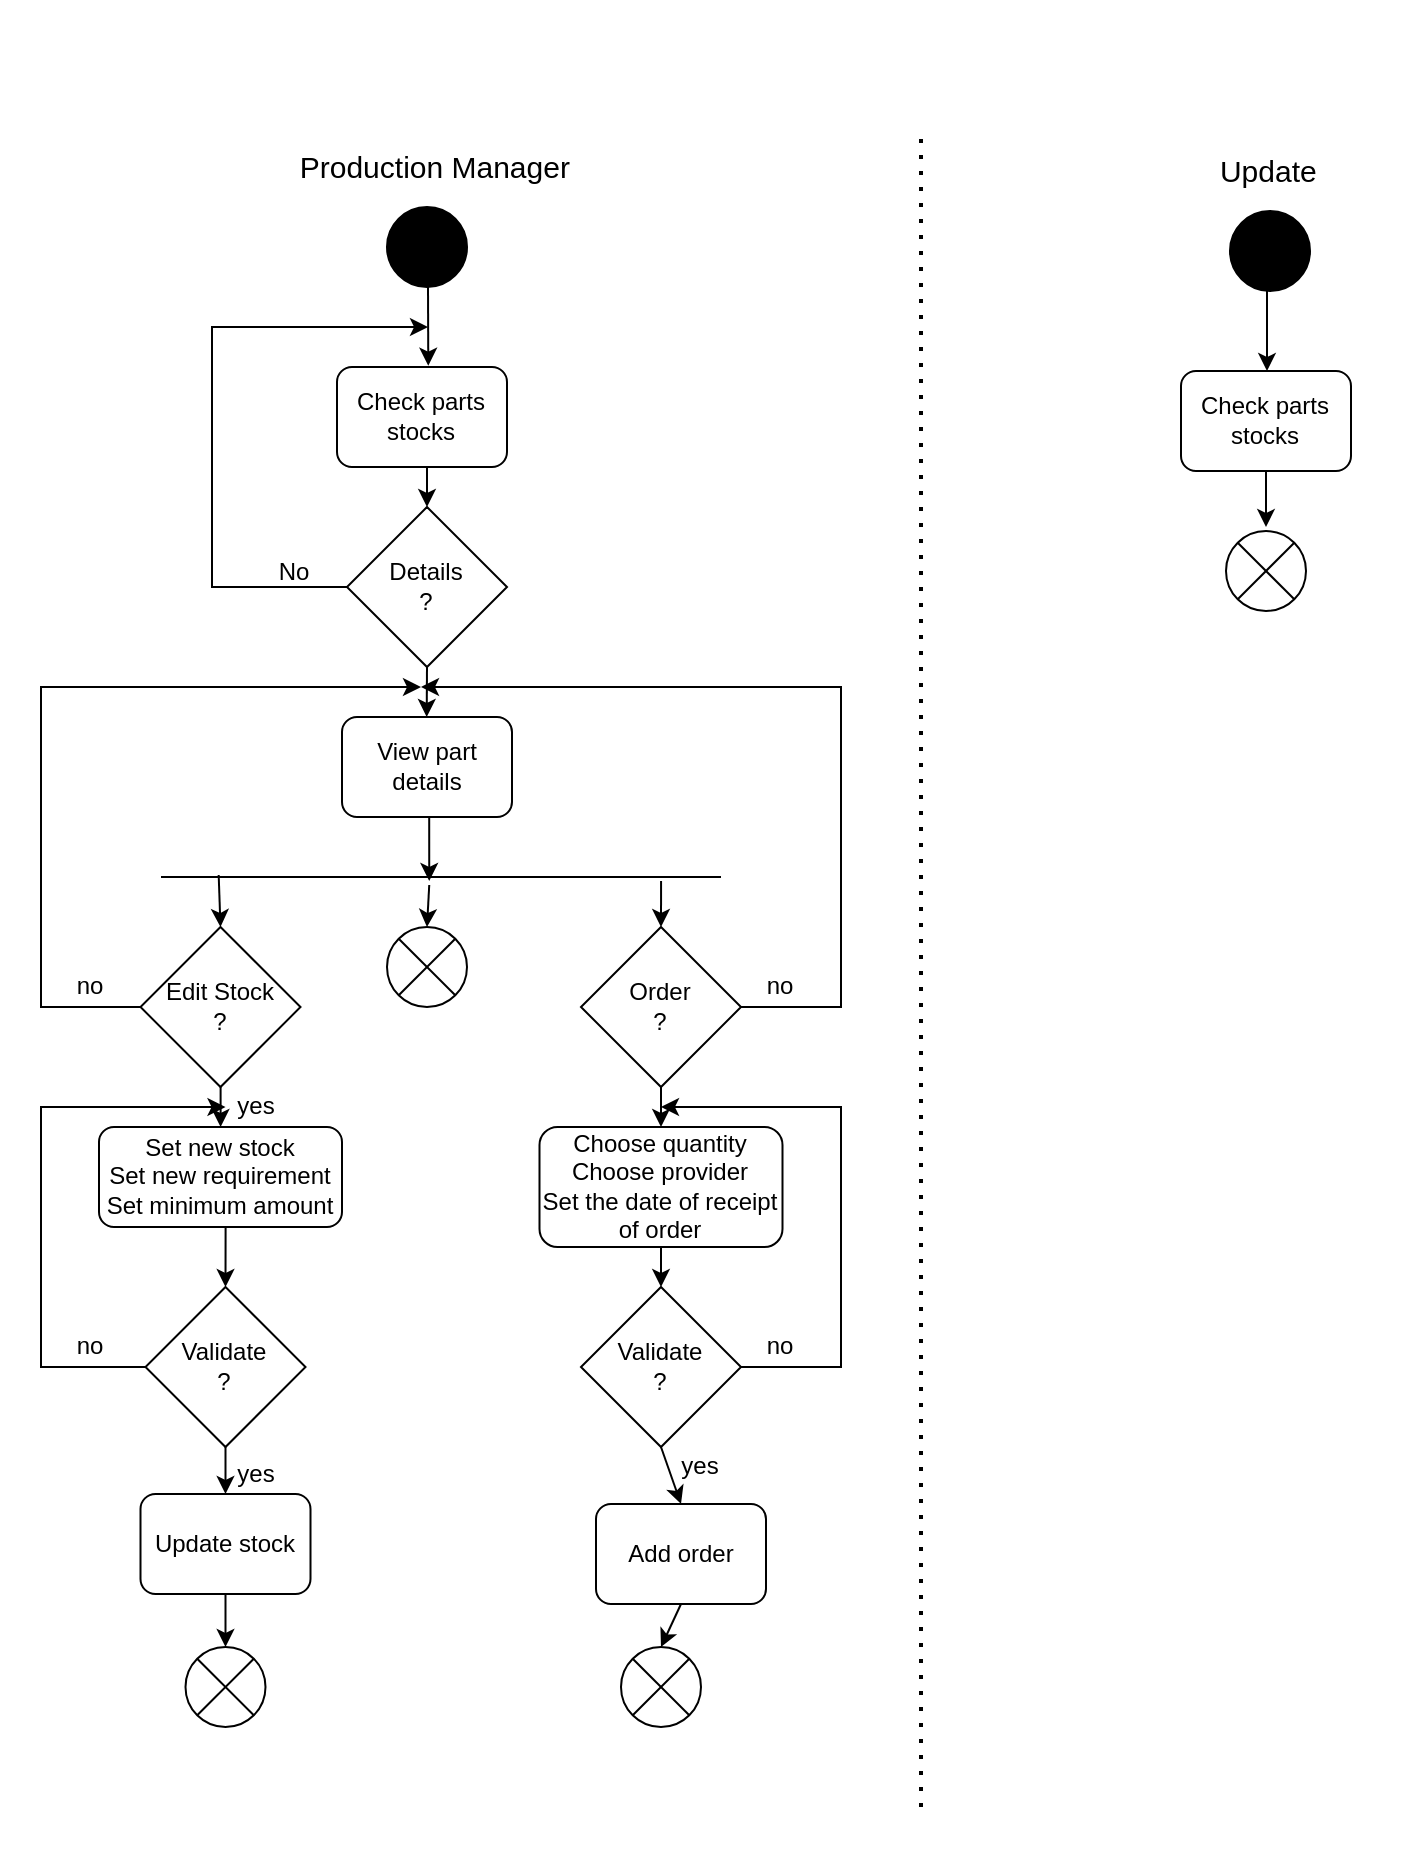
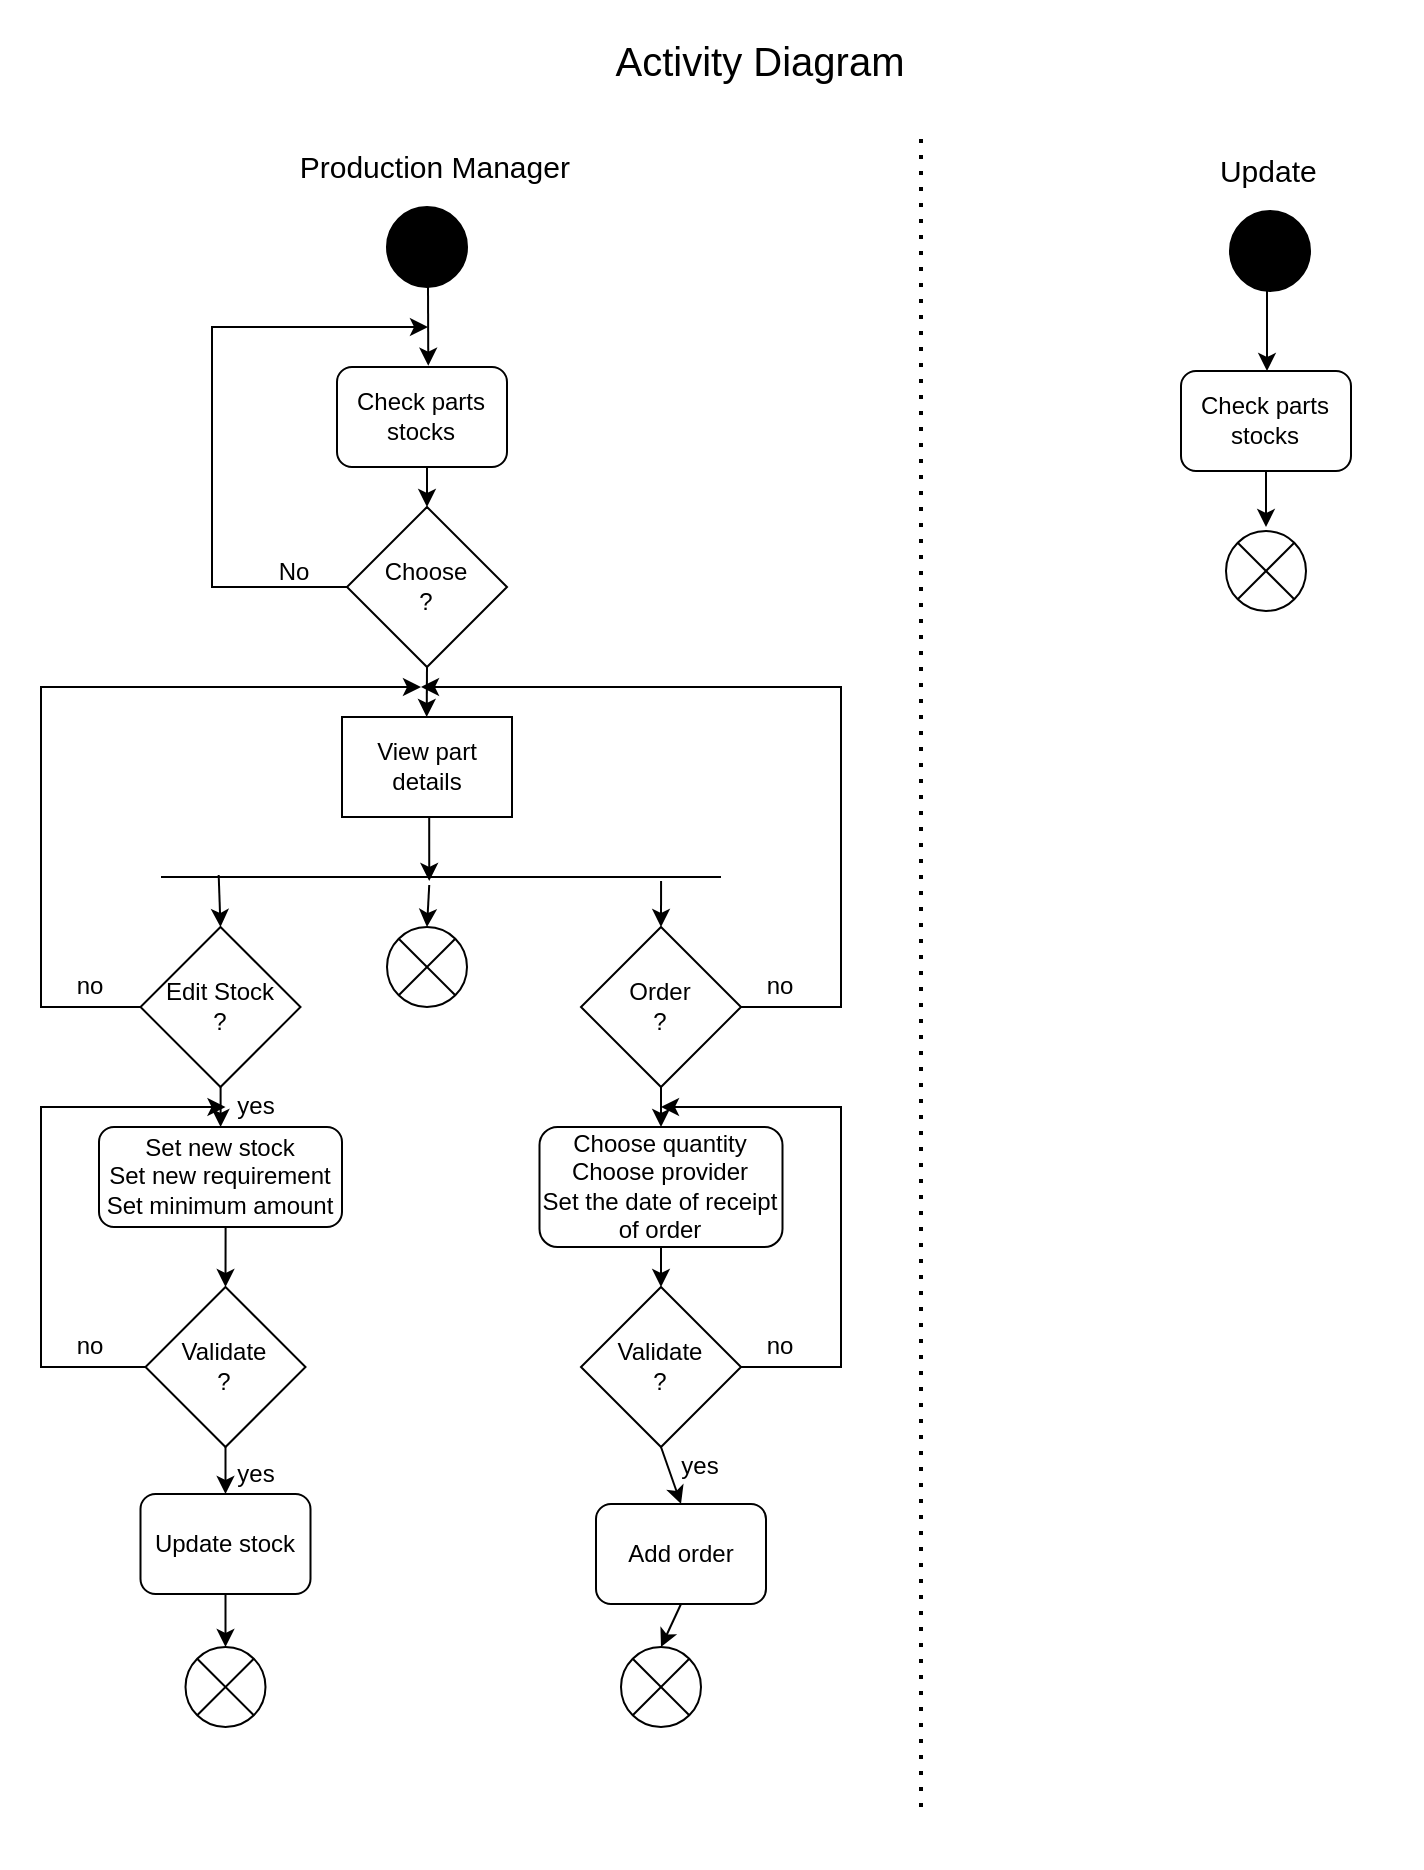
none -> (761, 61)
(427, 587) -> (427, 587)
(427, 767) -> (427, 767)
